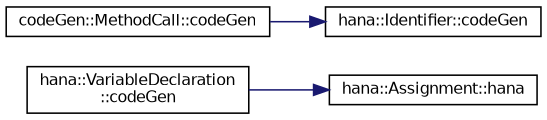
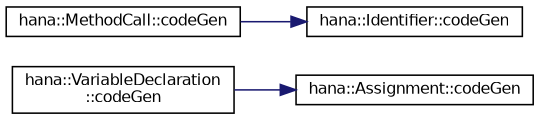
(138, 22) -> (123, 22)
(433, 90) -> (415, 90)
